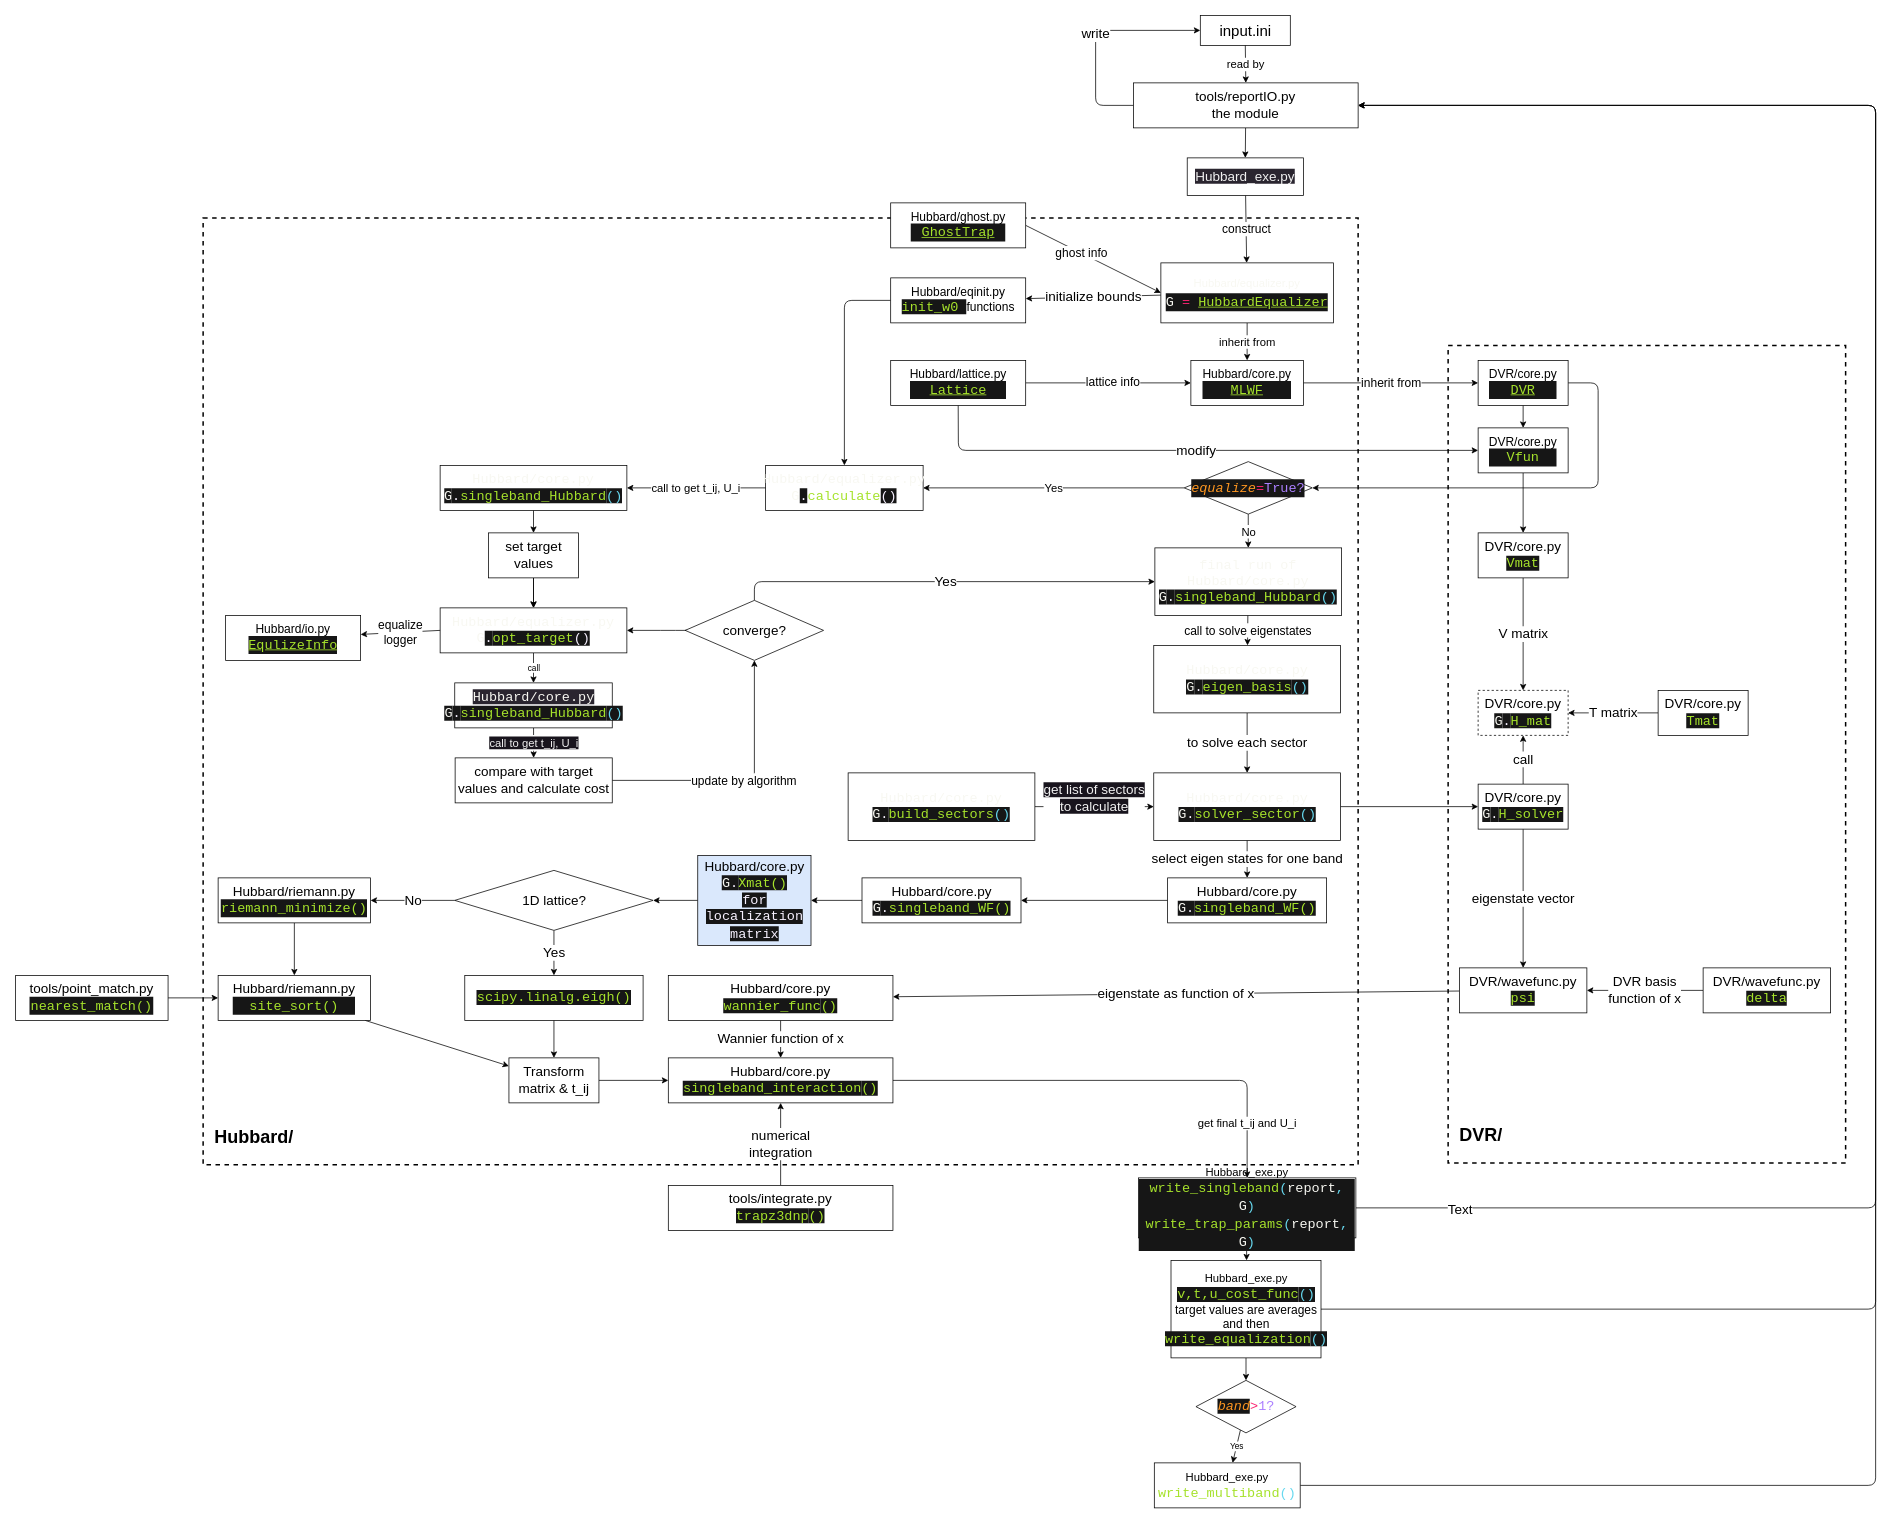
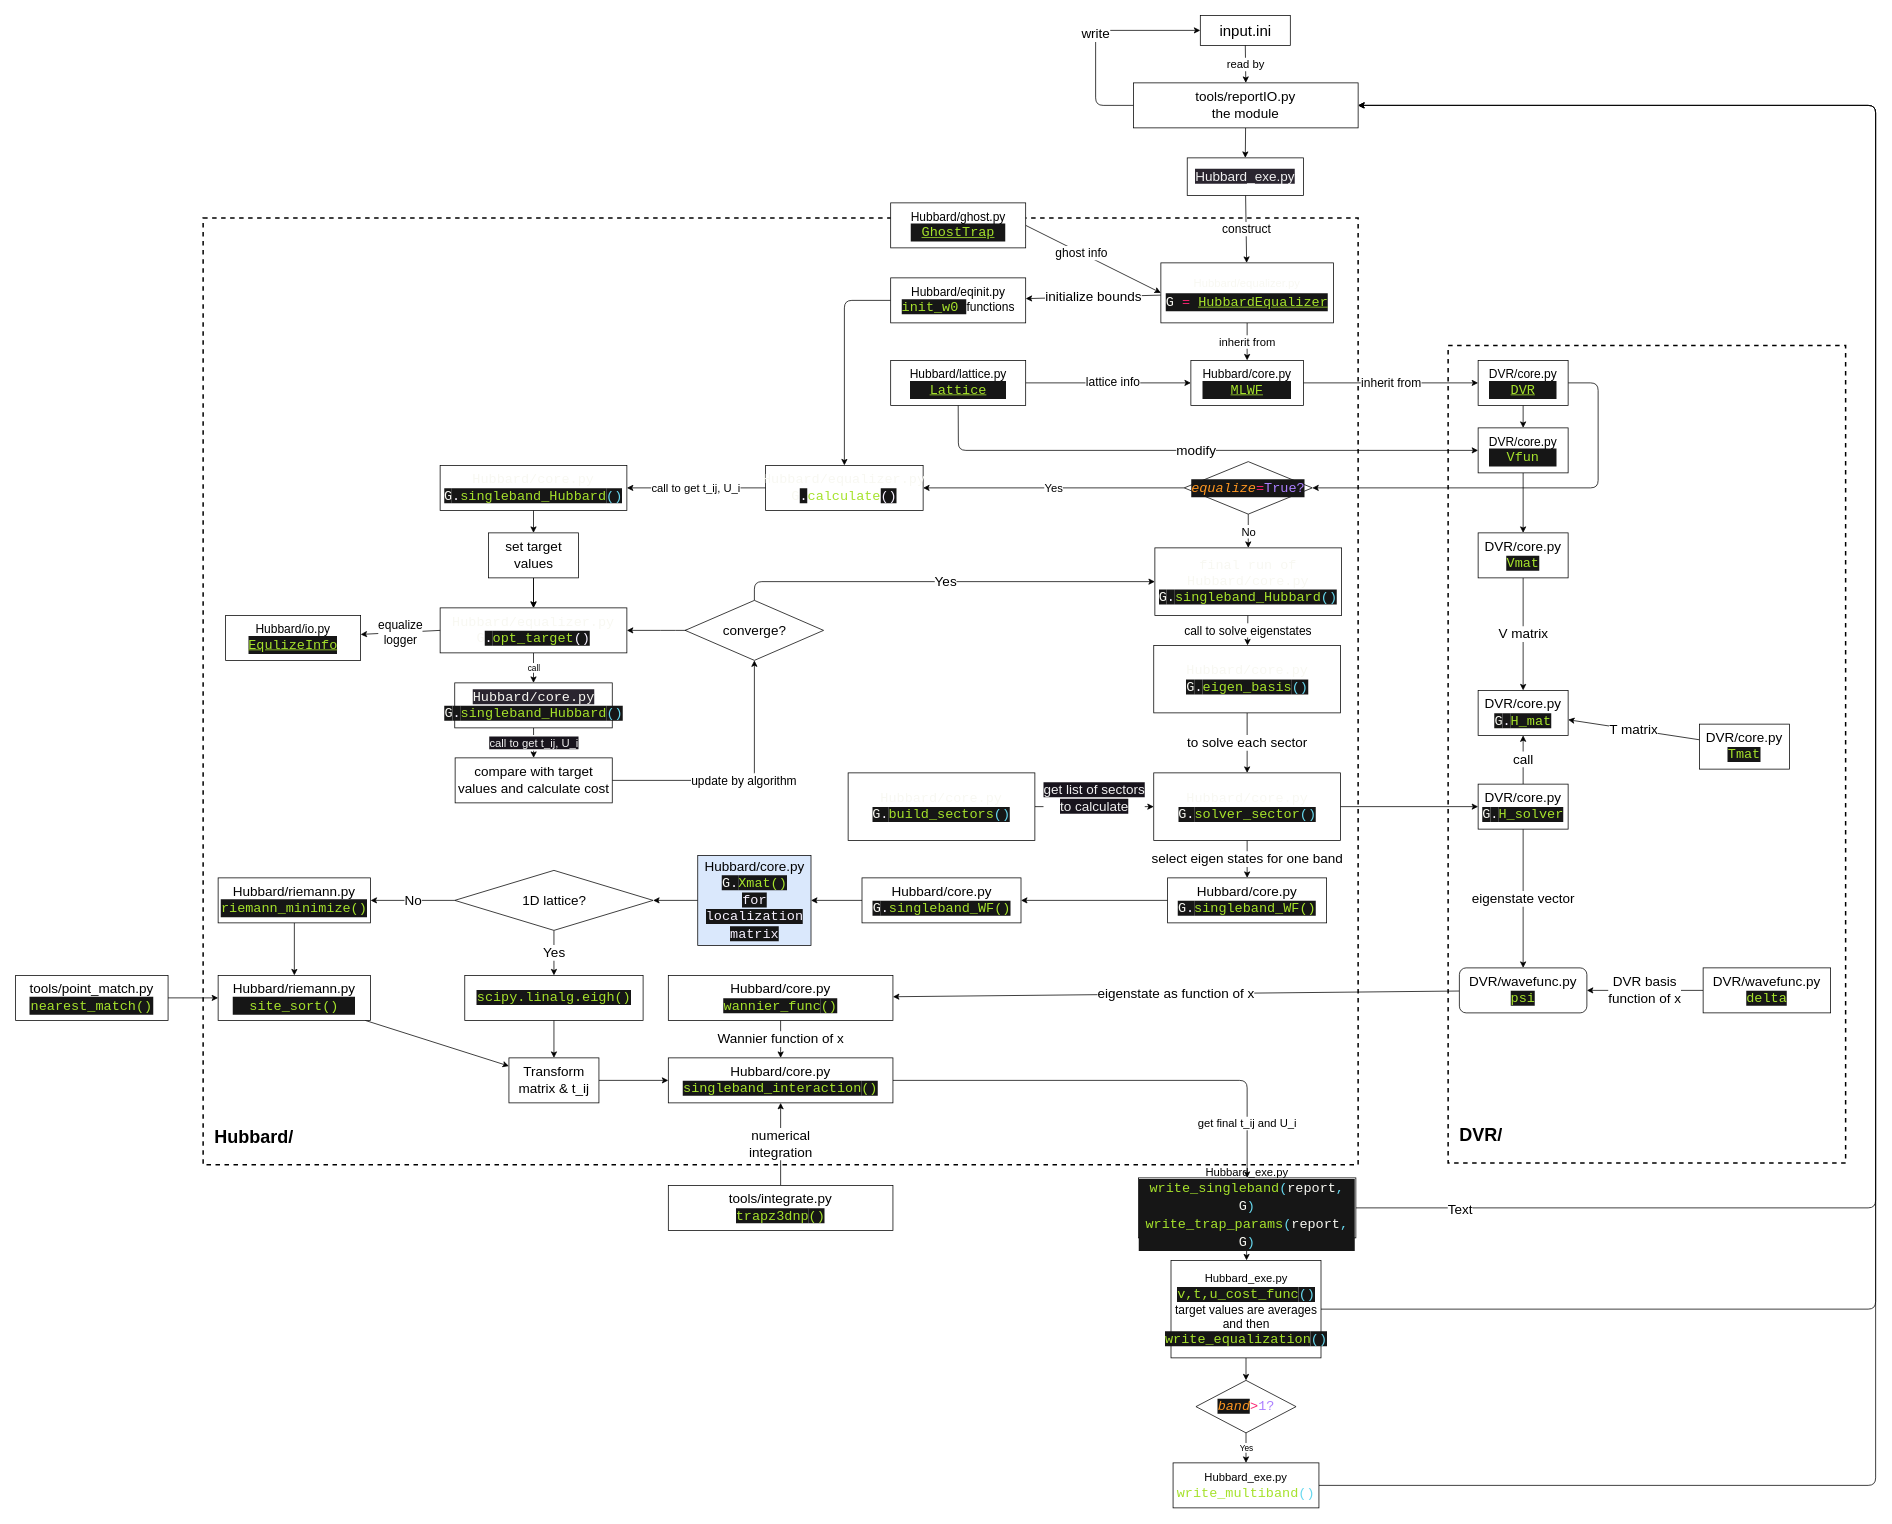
(1523, 713) -> (1523, 713)
(1703, 713) -> (1744, 747)
(1523, 990) -> (1523, 990)
(1227, 1485) -> (1246, 1485)
